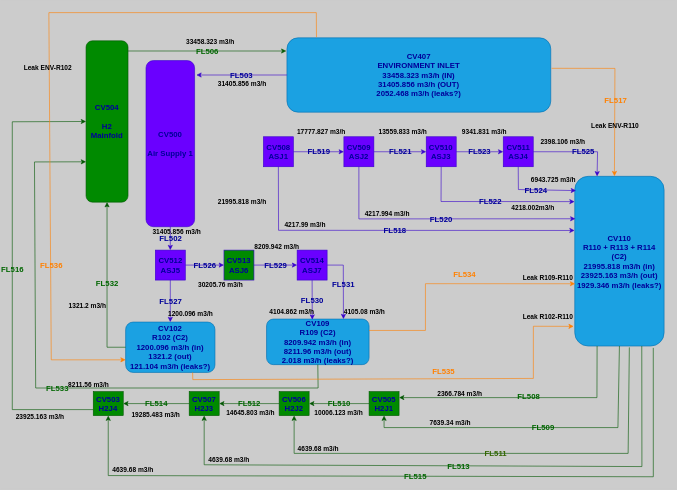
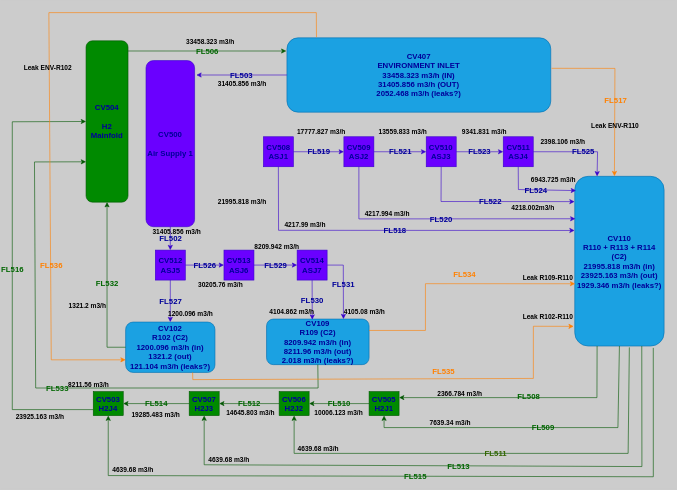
(239, 265) -> (239, 265)
